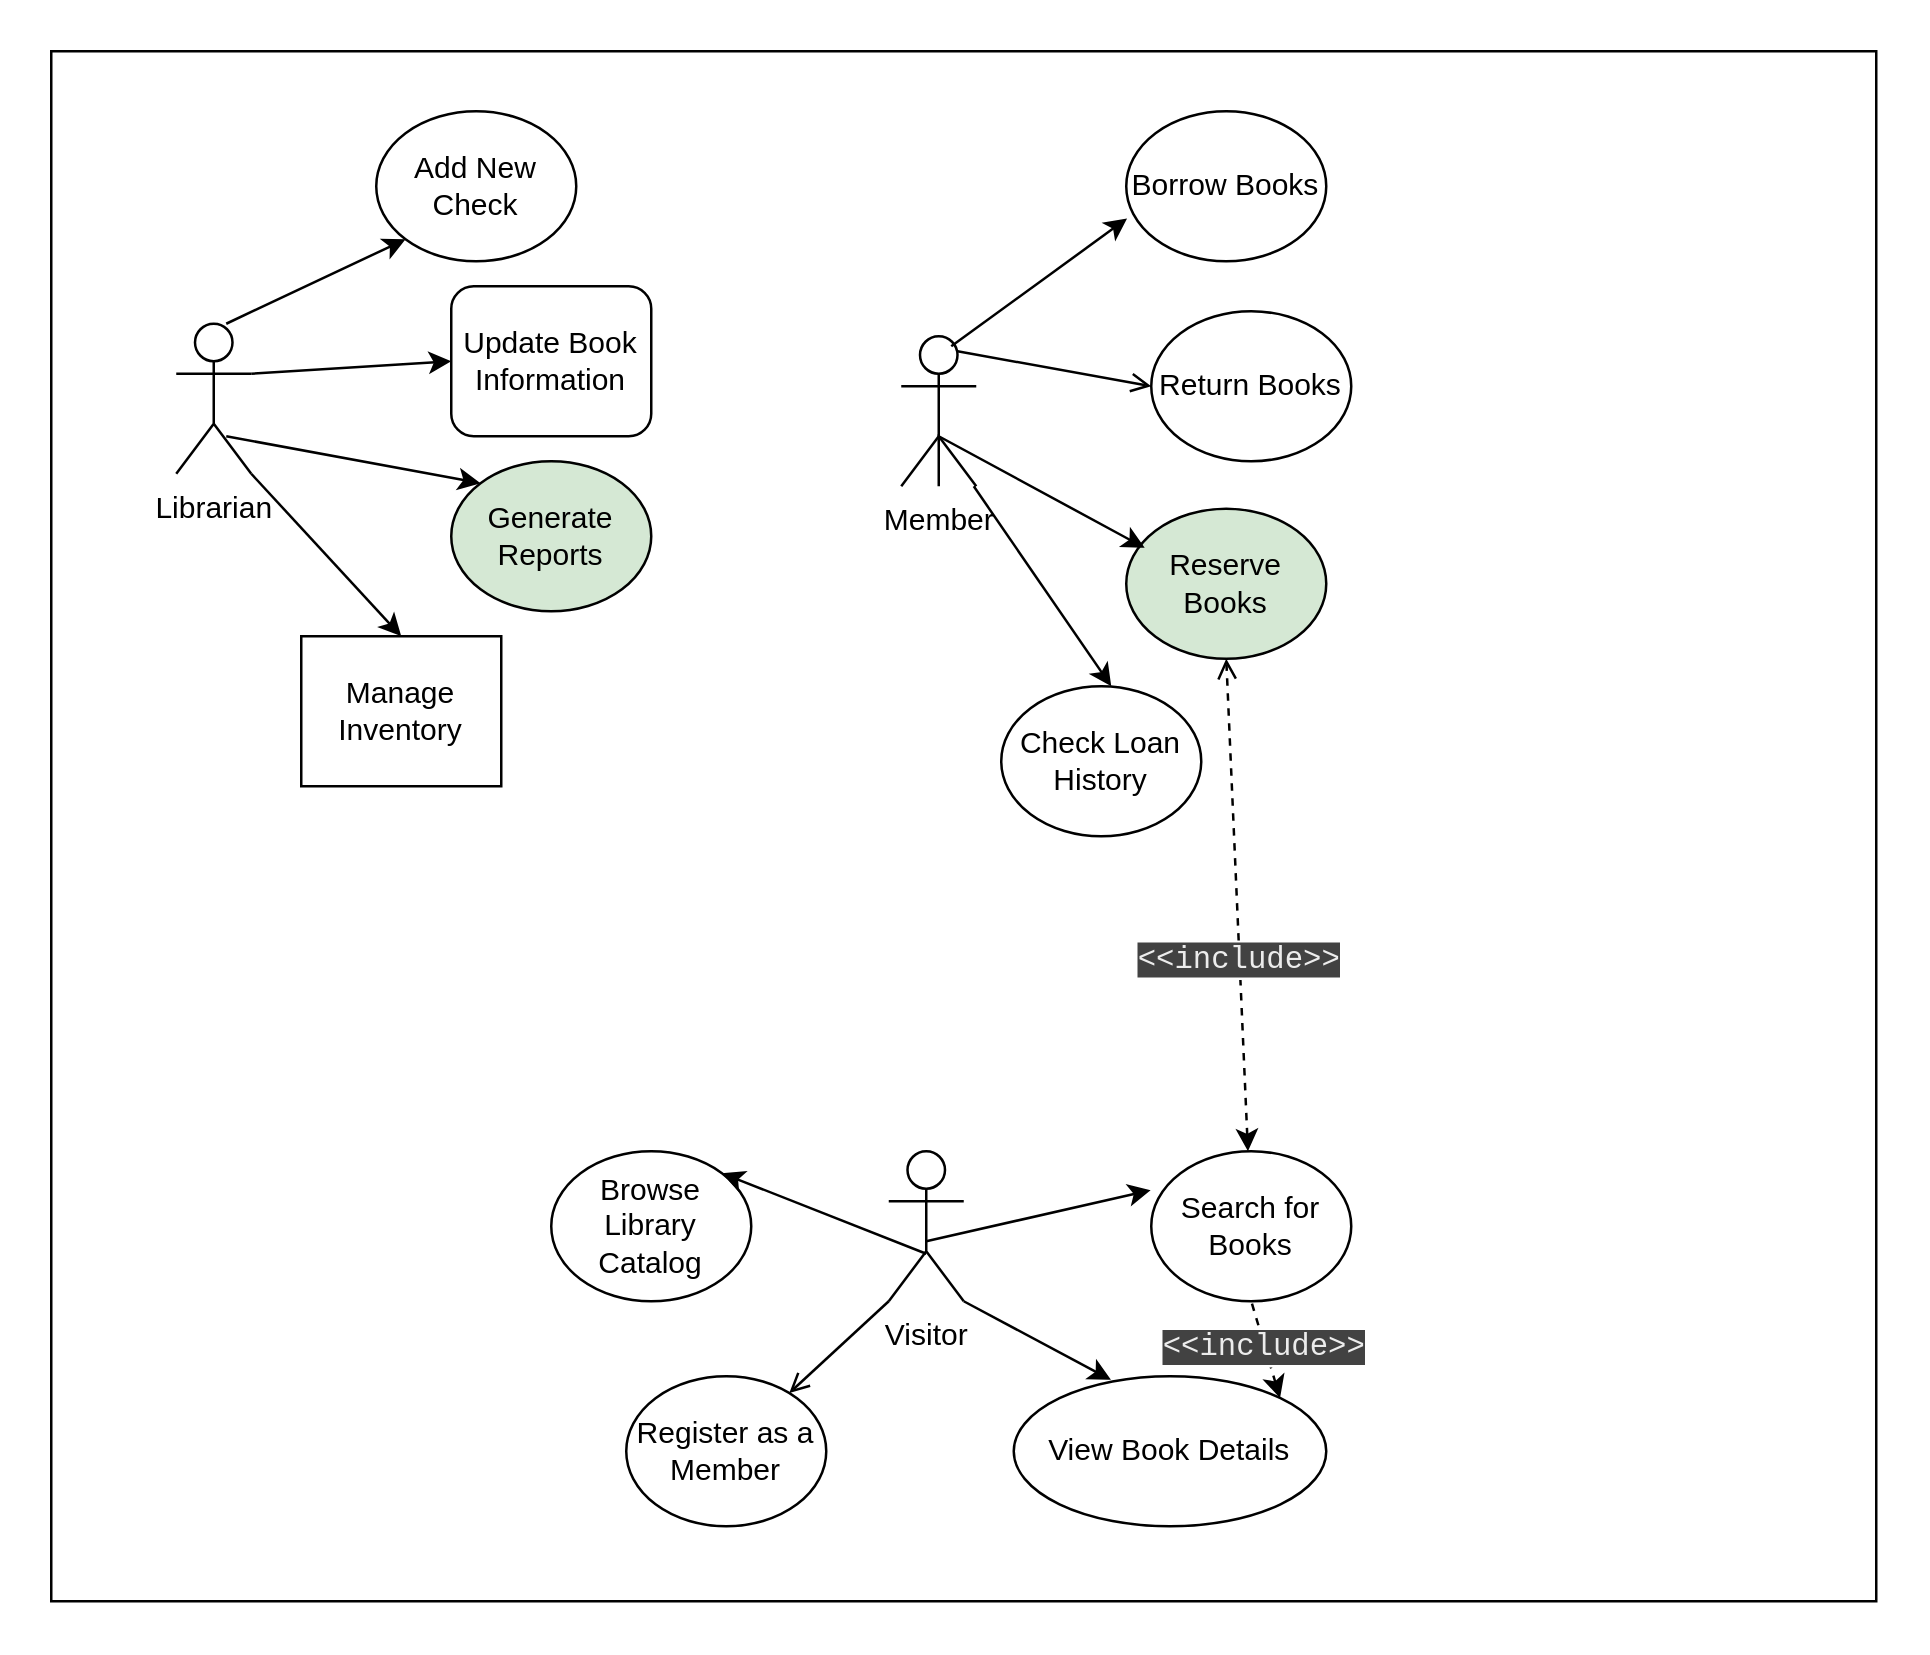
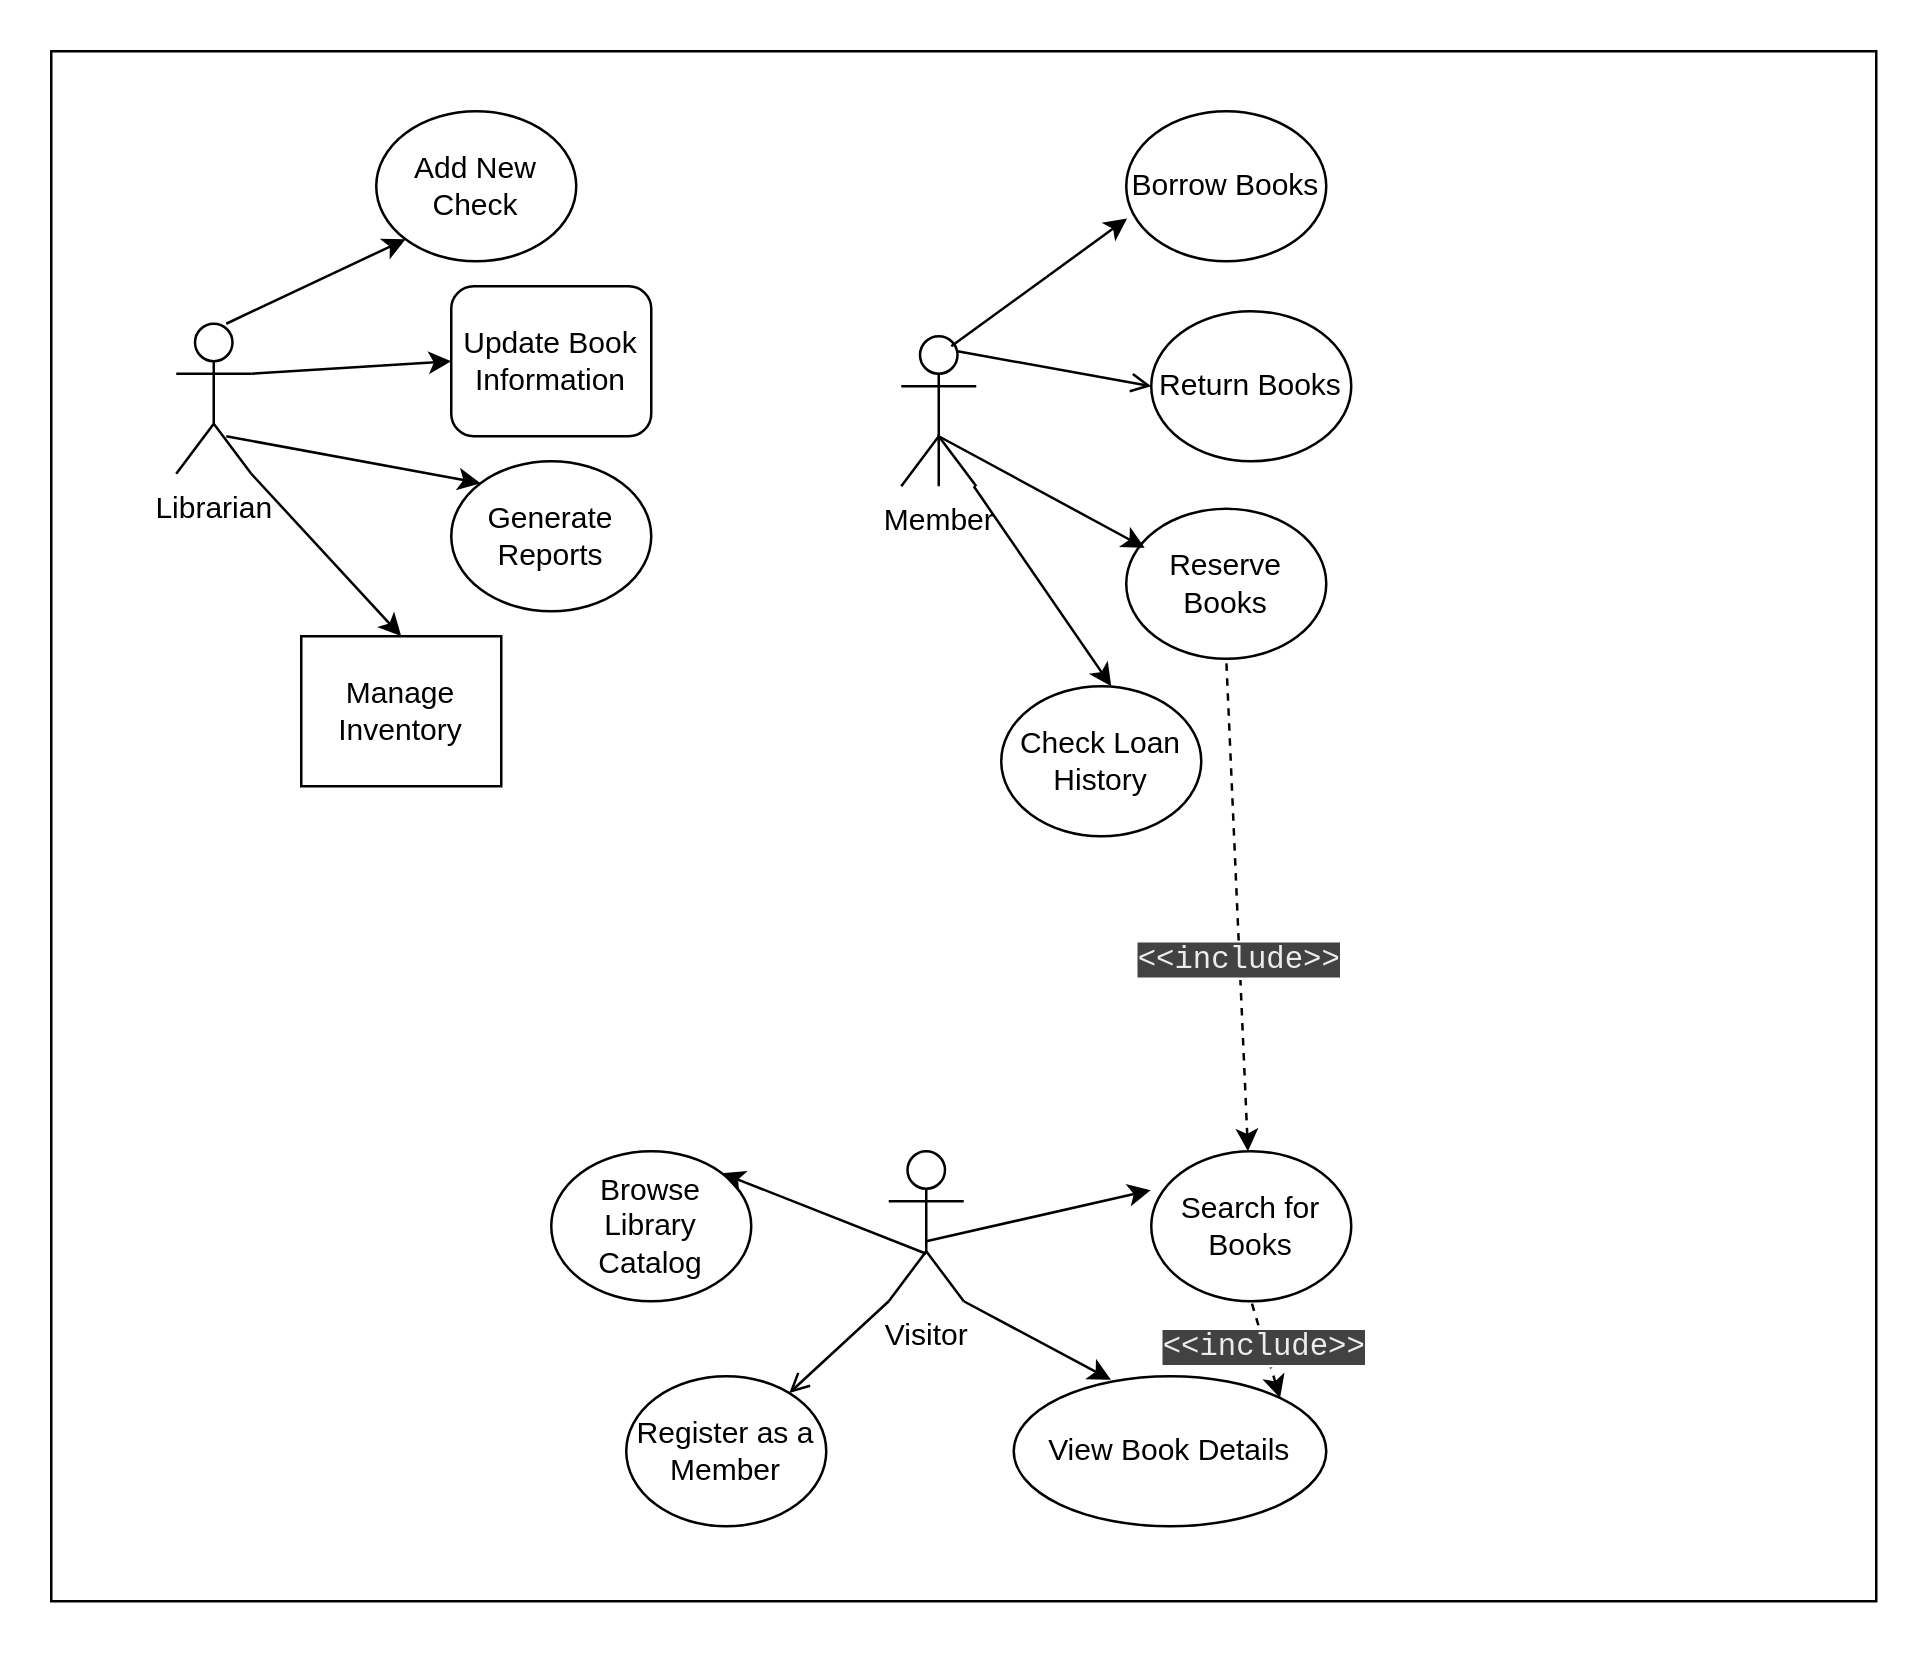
(551, 536) -> (551, 536)
(1226, 584) -> (1226, 584)
(1227, 668) -> (1227, 665)
